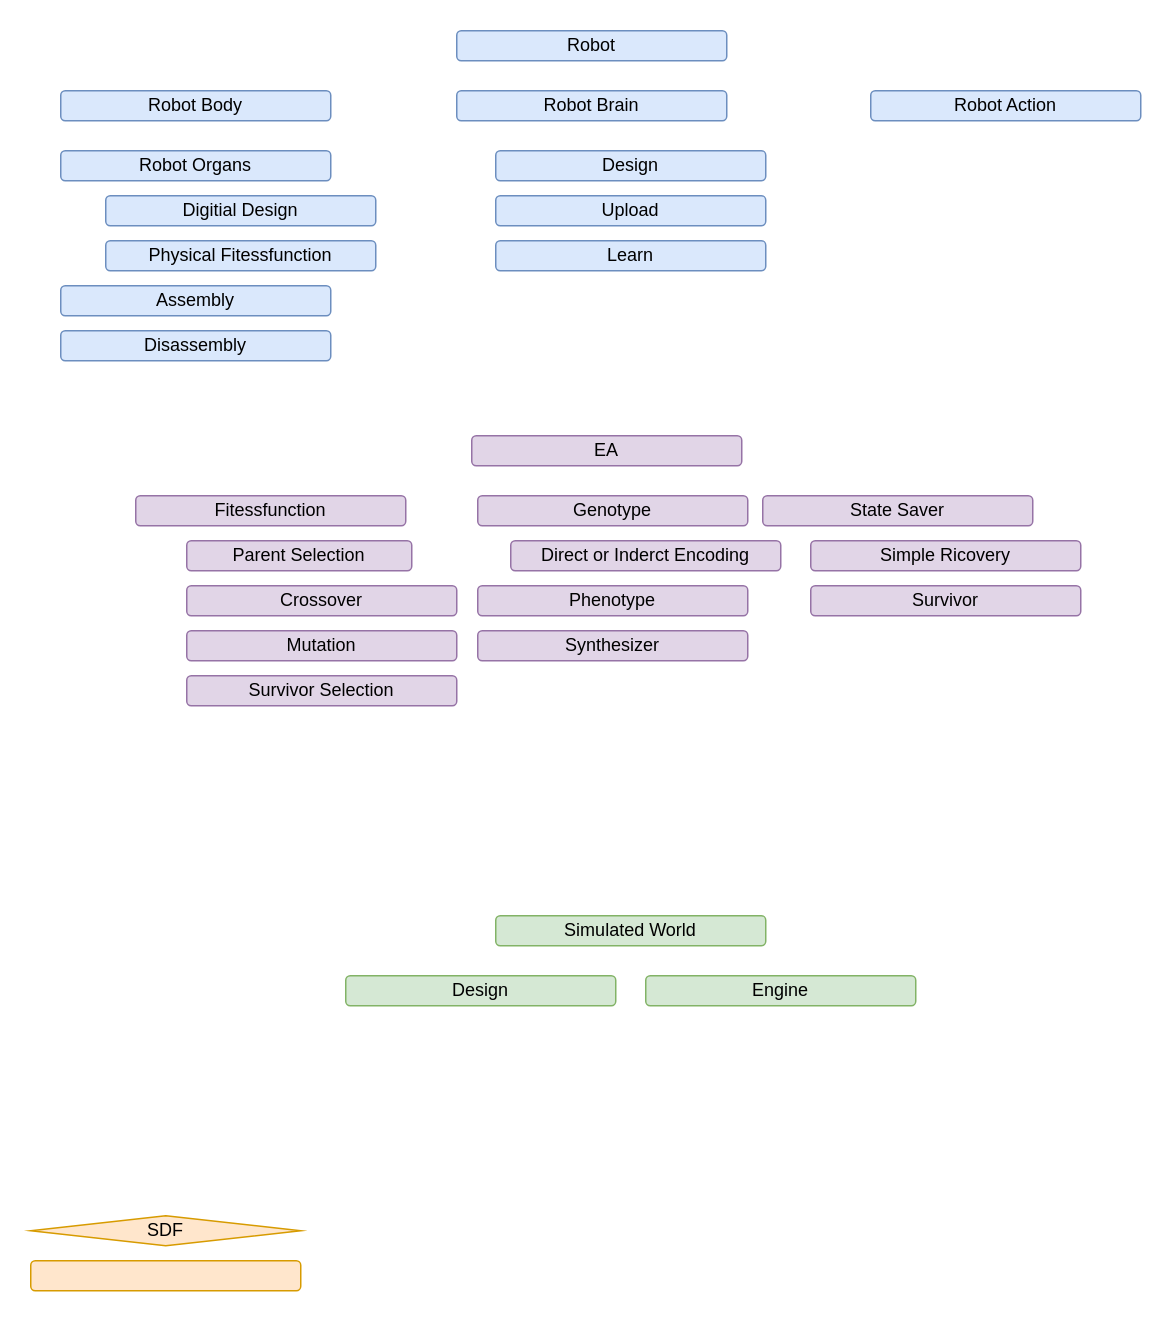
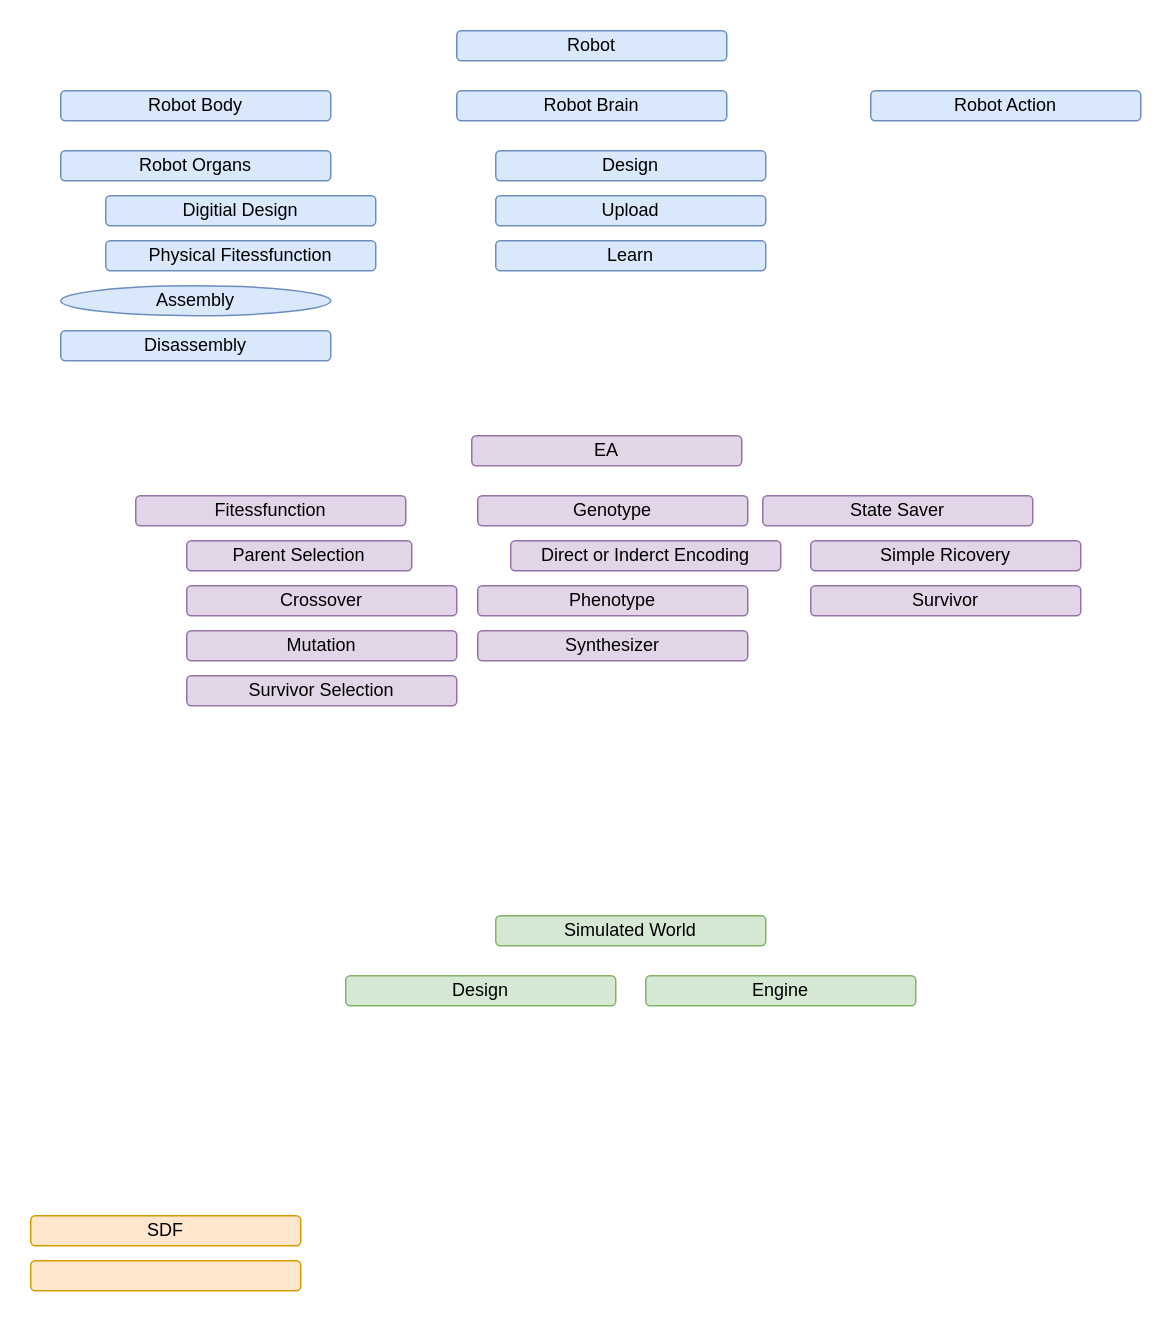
(196, 301) -> (196, 301)
(166, 1231) -> (166, 1231)
